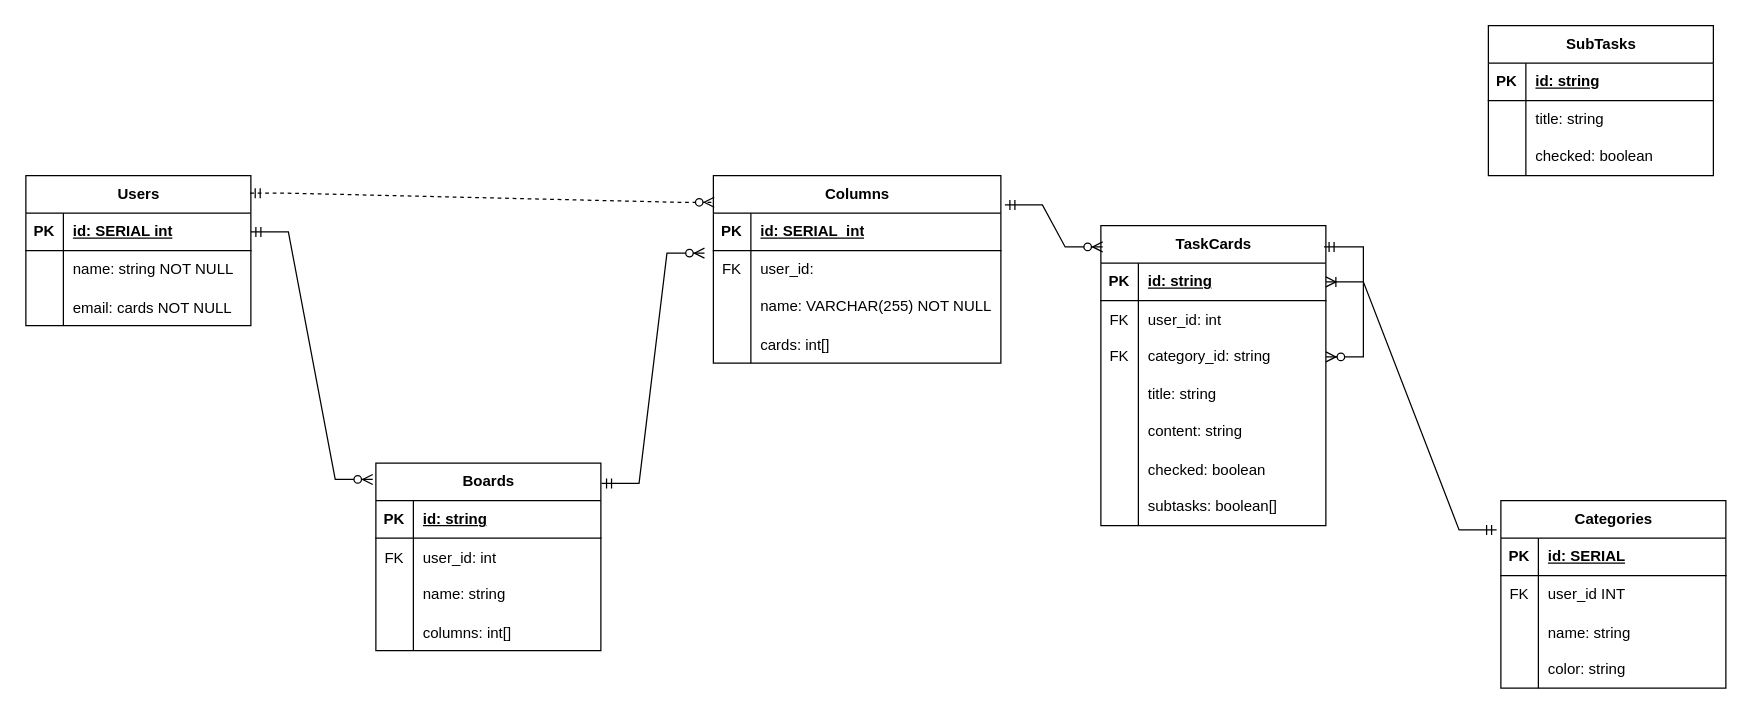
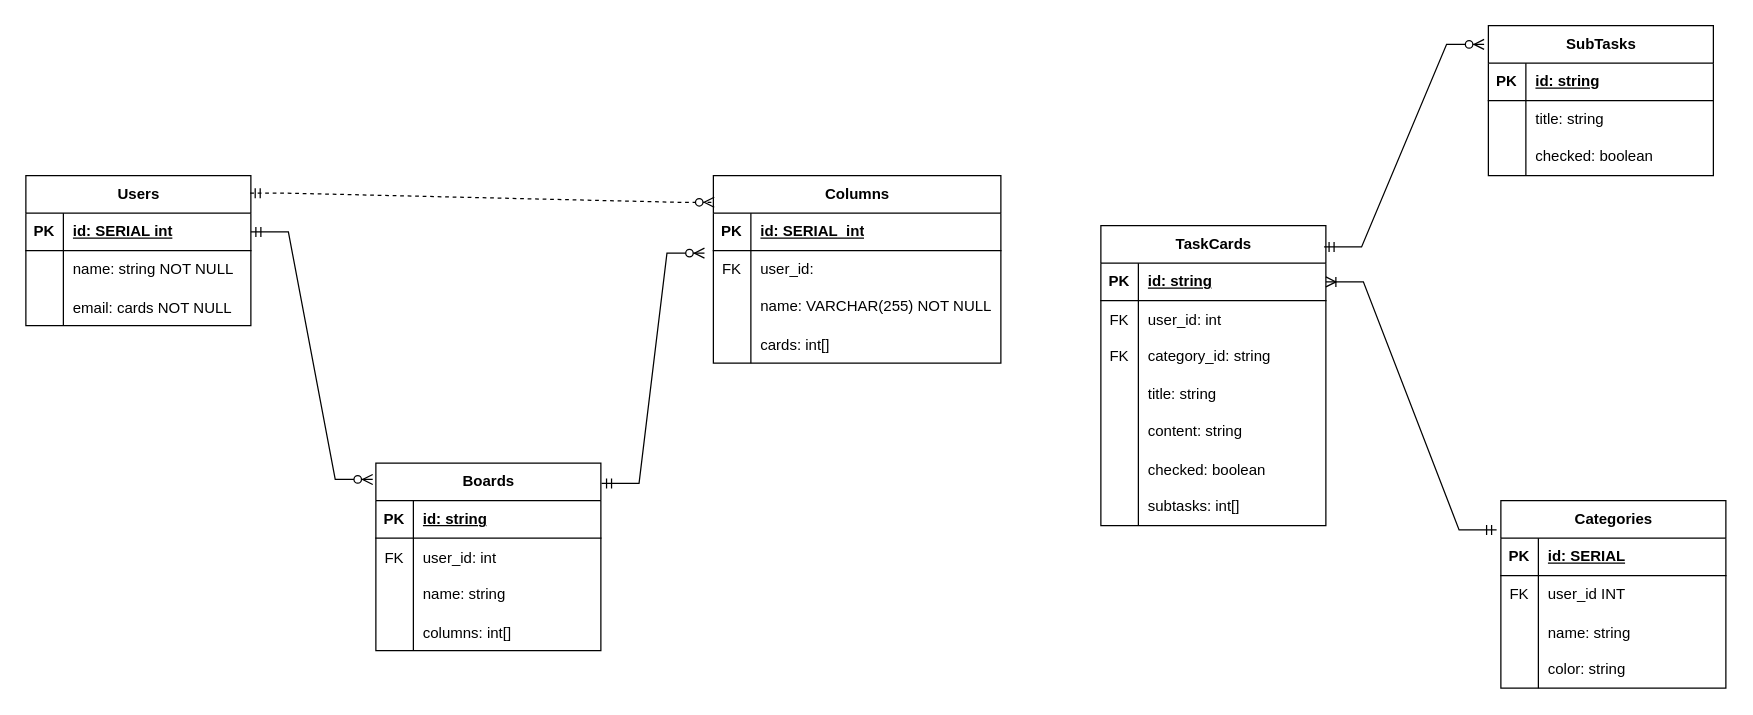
(1053, 225) -> none
(1363, 340) -> (1411, 129)
(1222, 507) -> (1205, 507)
